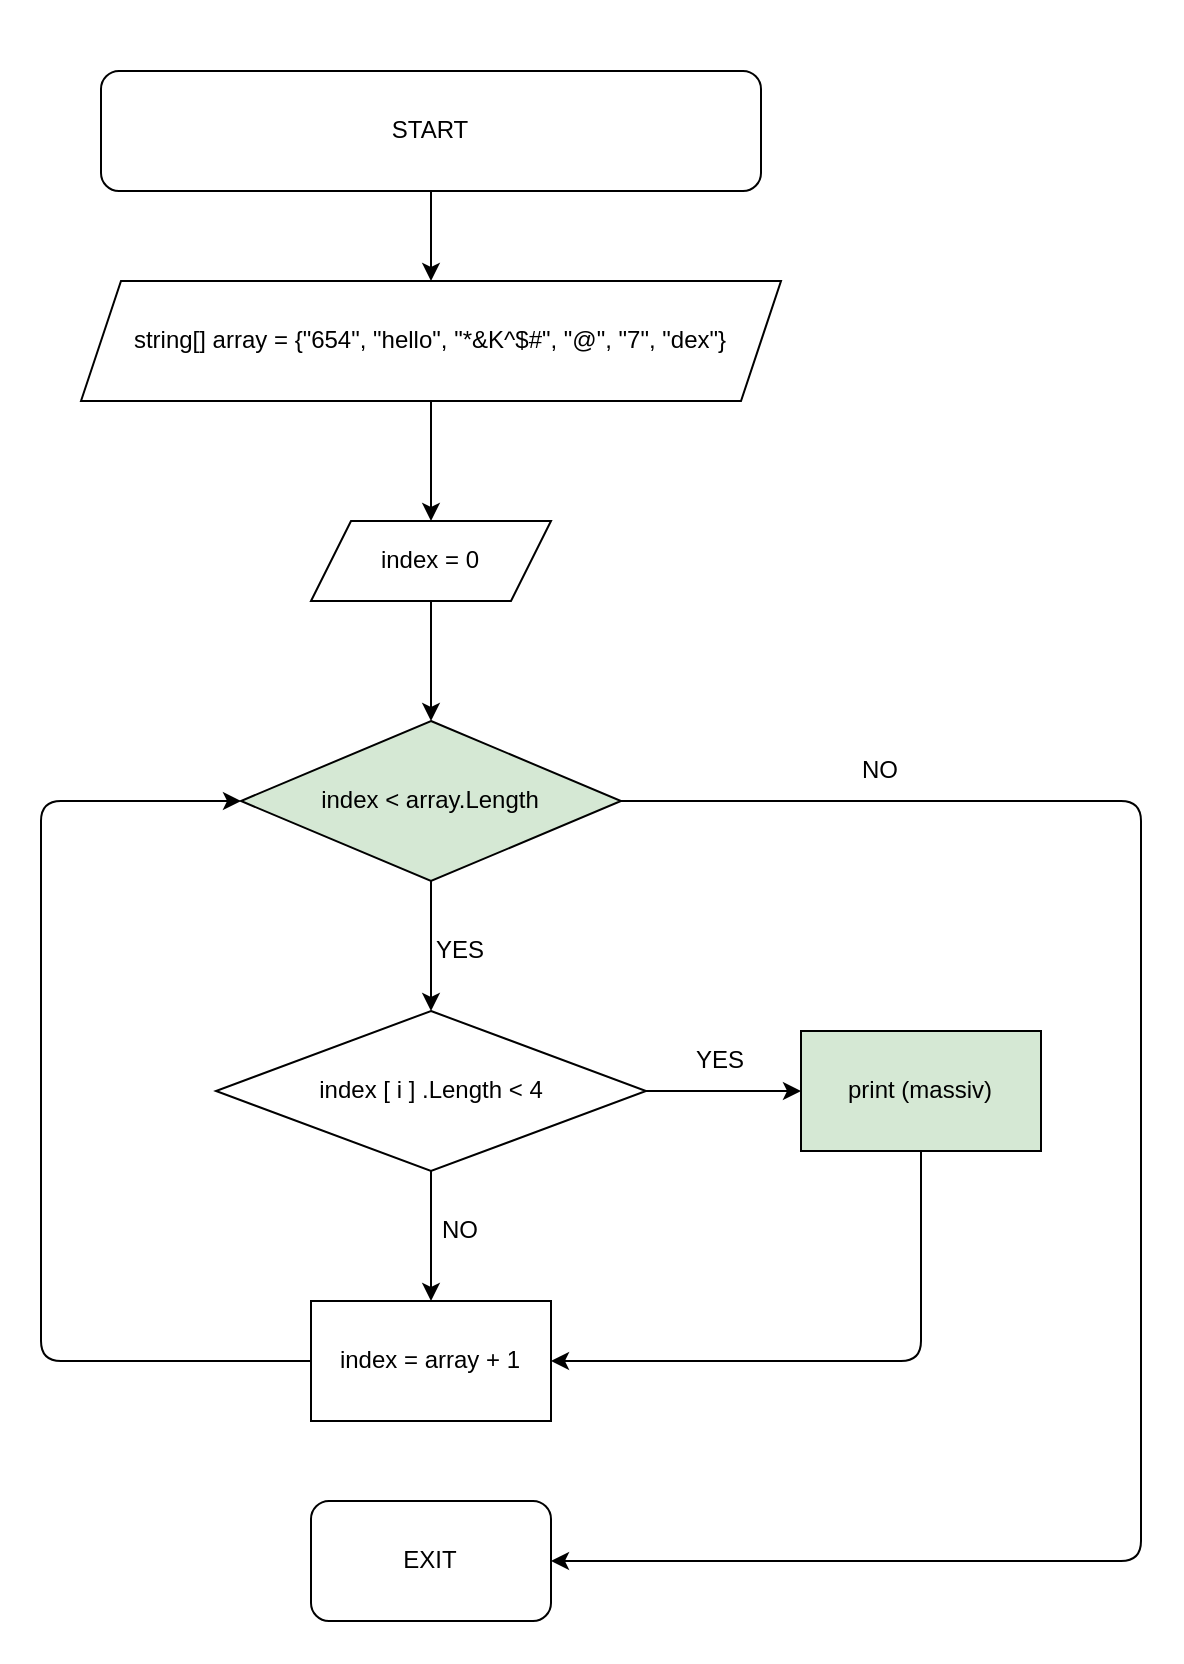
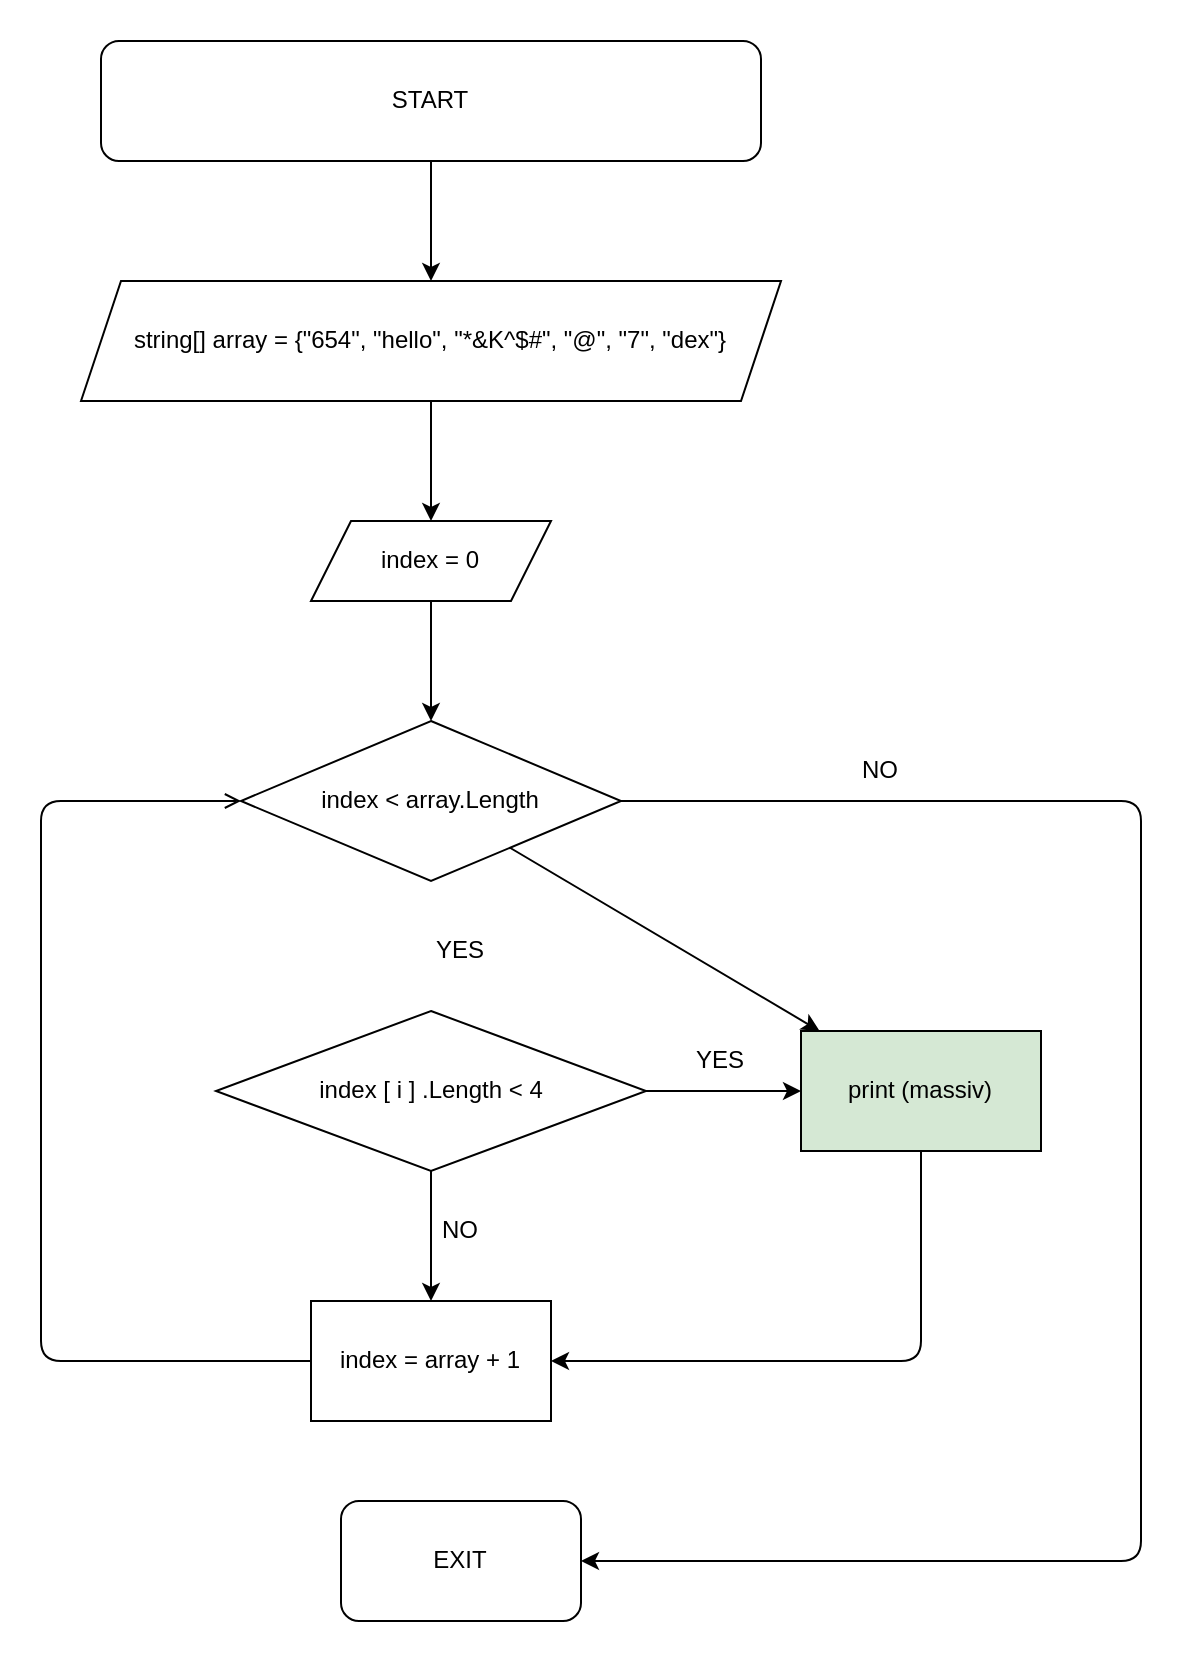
(431, 131) -> (431, 101)
(226, 801) -> (228, 801)
(431, 801) -> (431, 801)
(431, 939) -> (659, 936)
(431, 1561) -> (461, 1561)
